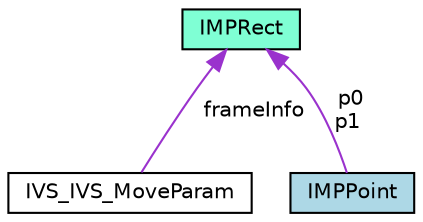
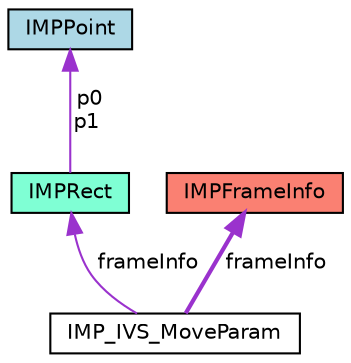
(322, 114) -> (70, 122)
(130, 193) -> (175, 333)
none -> (255, 193)
